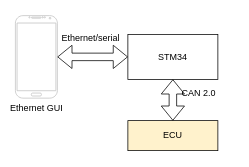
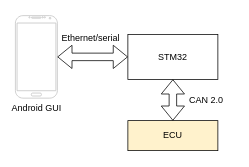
(173, 57) -> (173, 57)
(203, 92) -> (210, 100)
(37, 109) -> (37, 109)
